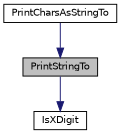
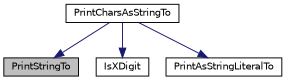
none -> (224, 67)
(60, 89) -> (122, 35)
